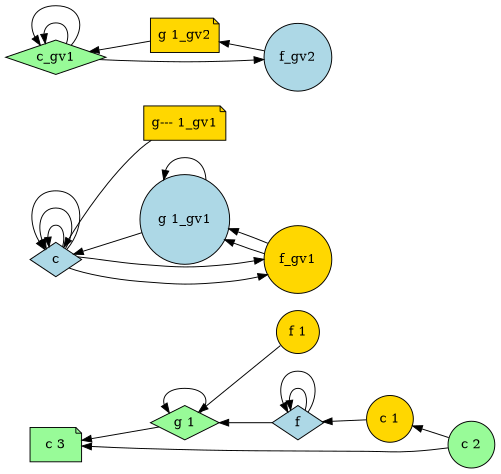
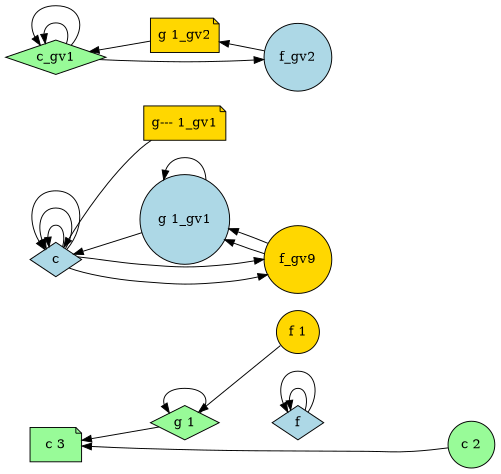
(298, 260) -> (298, 260)
(390, 419) -> none
(251, 423) -> none
